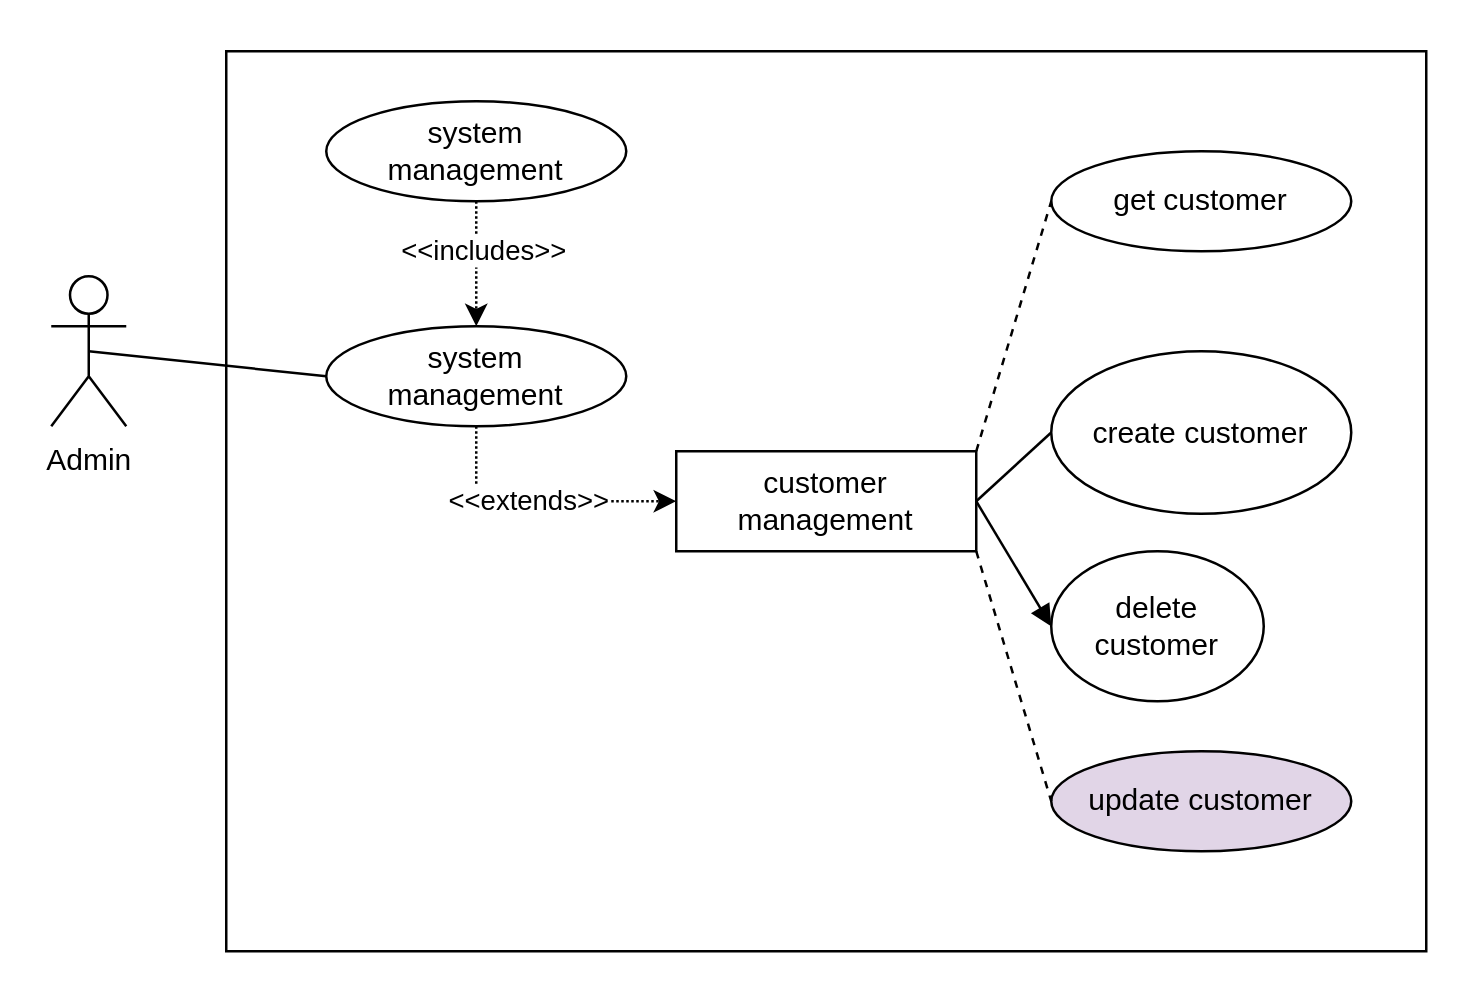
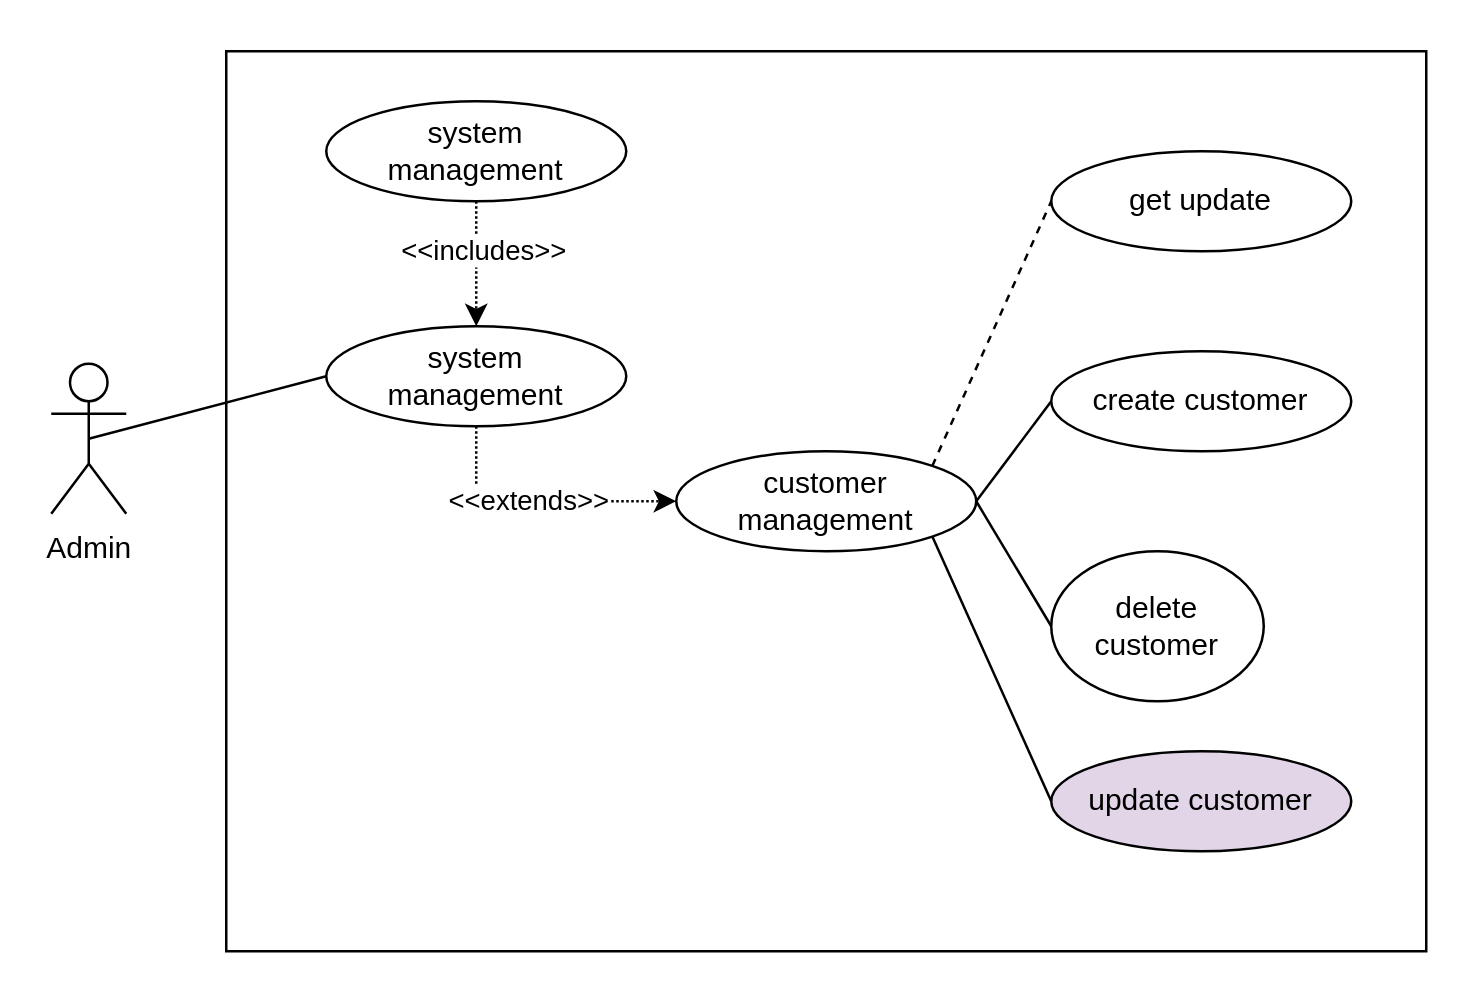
(1201, 201) -> (1201, 201)
(89, 351) -> (89, 439)
(1201, 433) -> (1201, 401)
(826, 501) -> (826, 501)
(1040, 608) -> (1046, 617)
(1013, 674) -> (991, 668)
